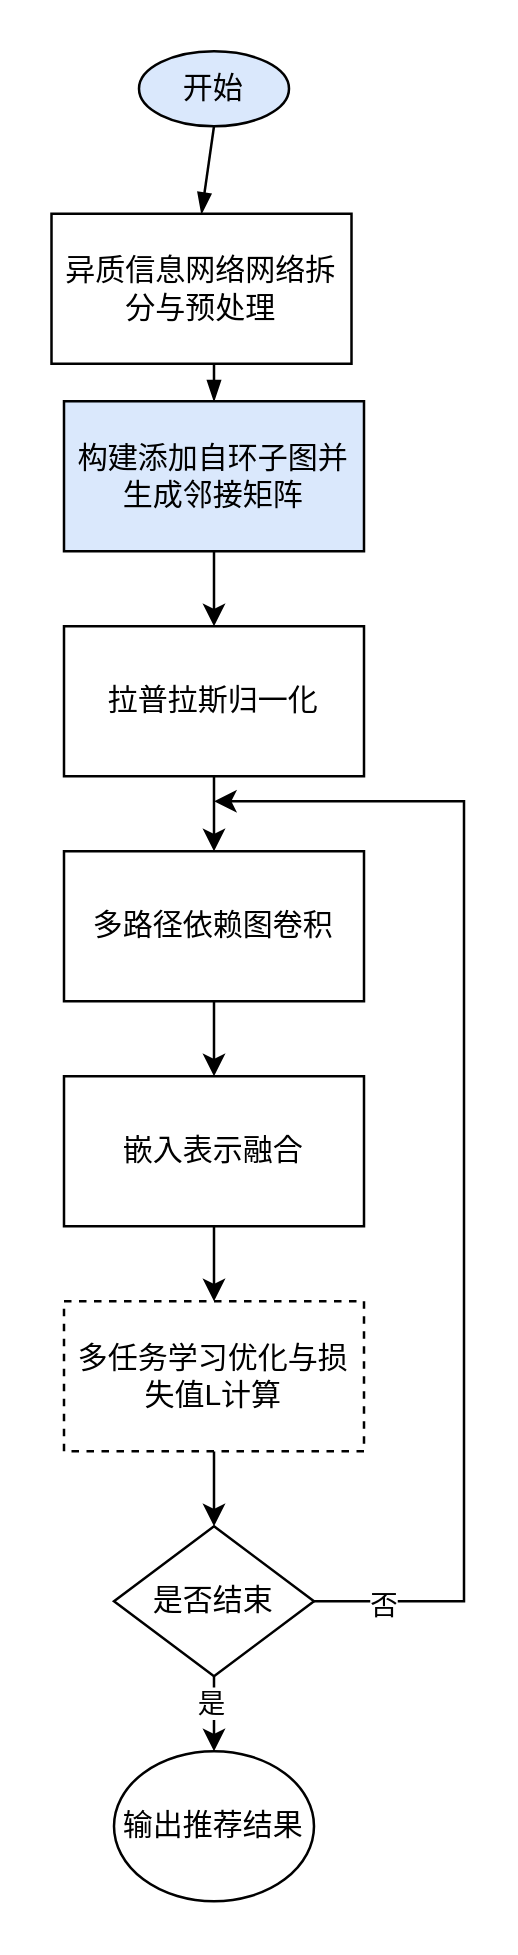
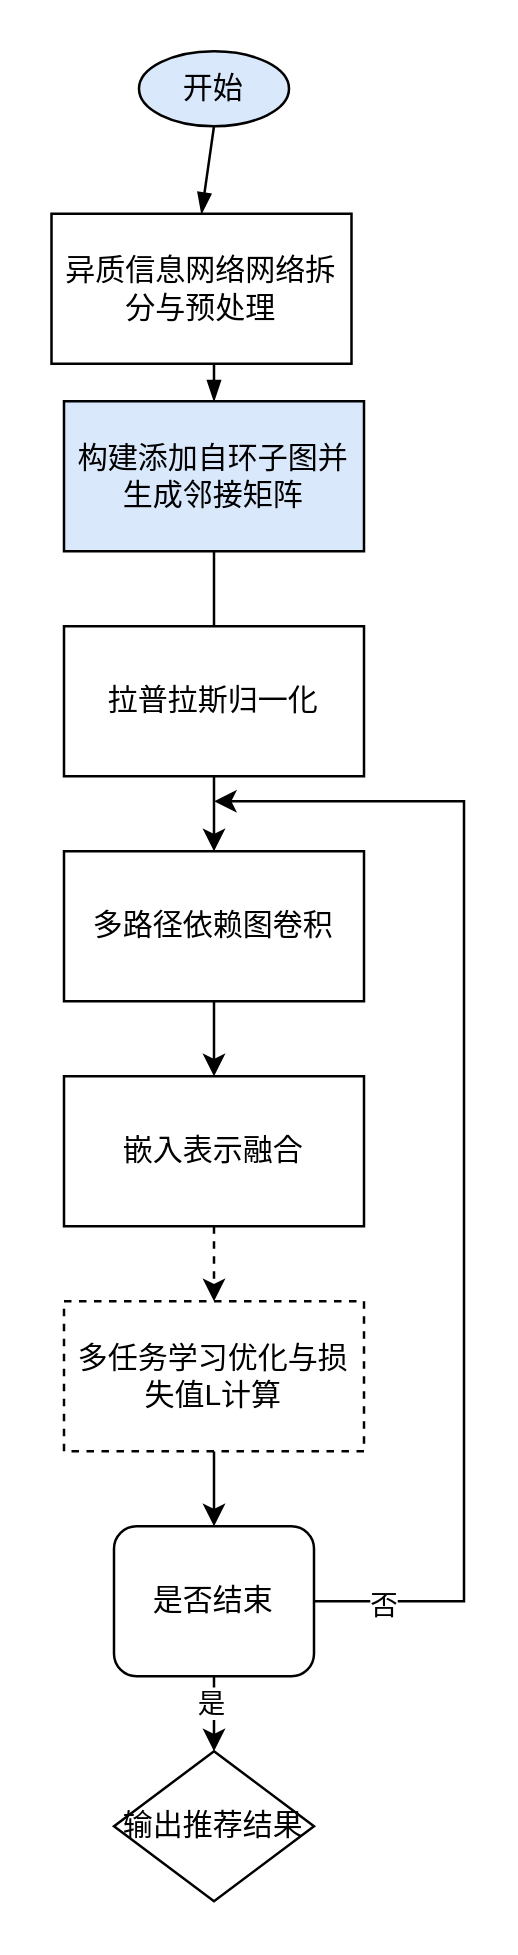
(214, 608) -> (214, 615)
(214, 1257) -> (214, 1257)
(214, 1601) -> (214, 1601)
(214, 1826) -> (214, 1826)
